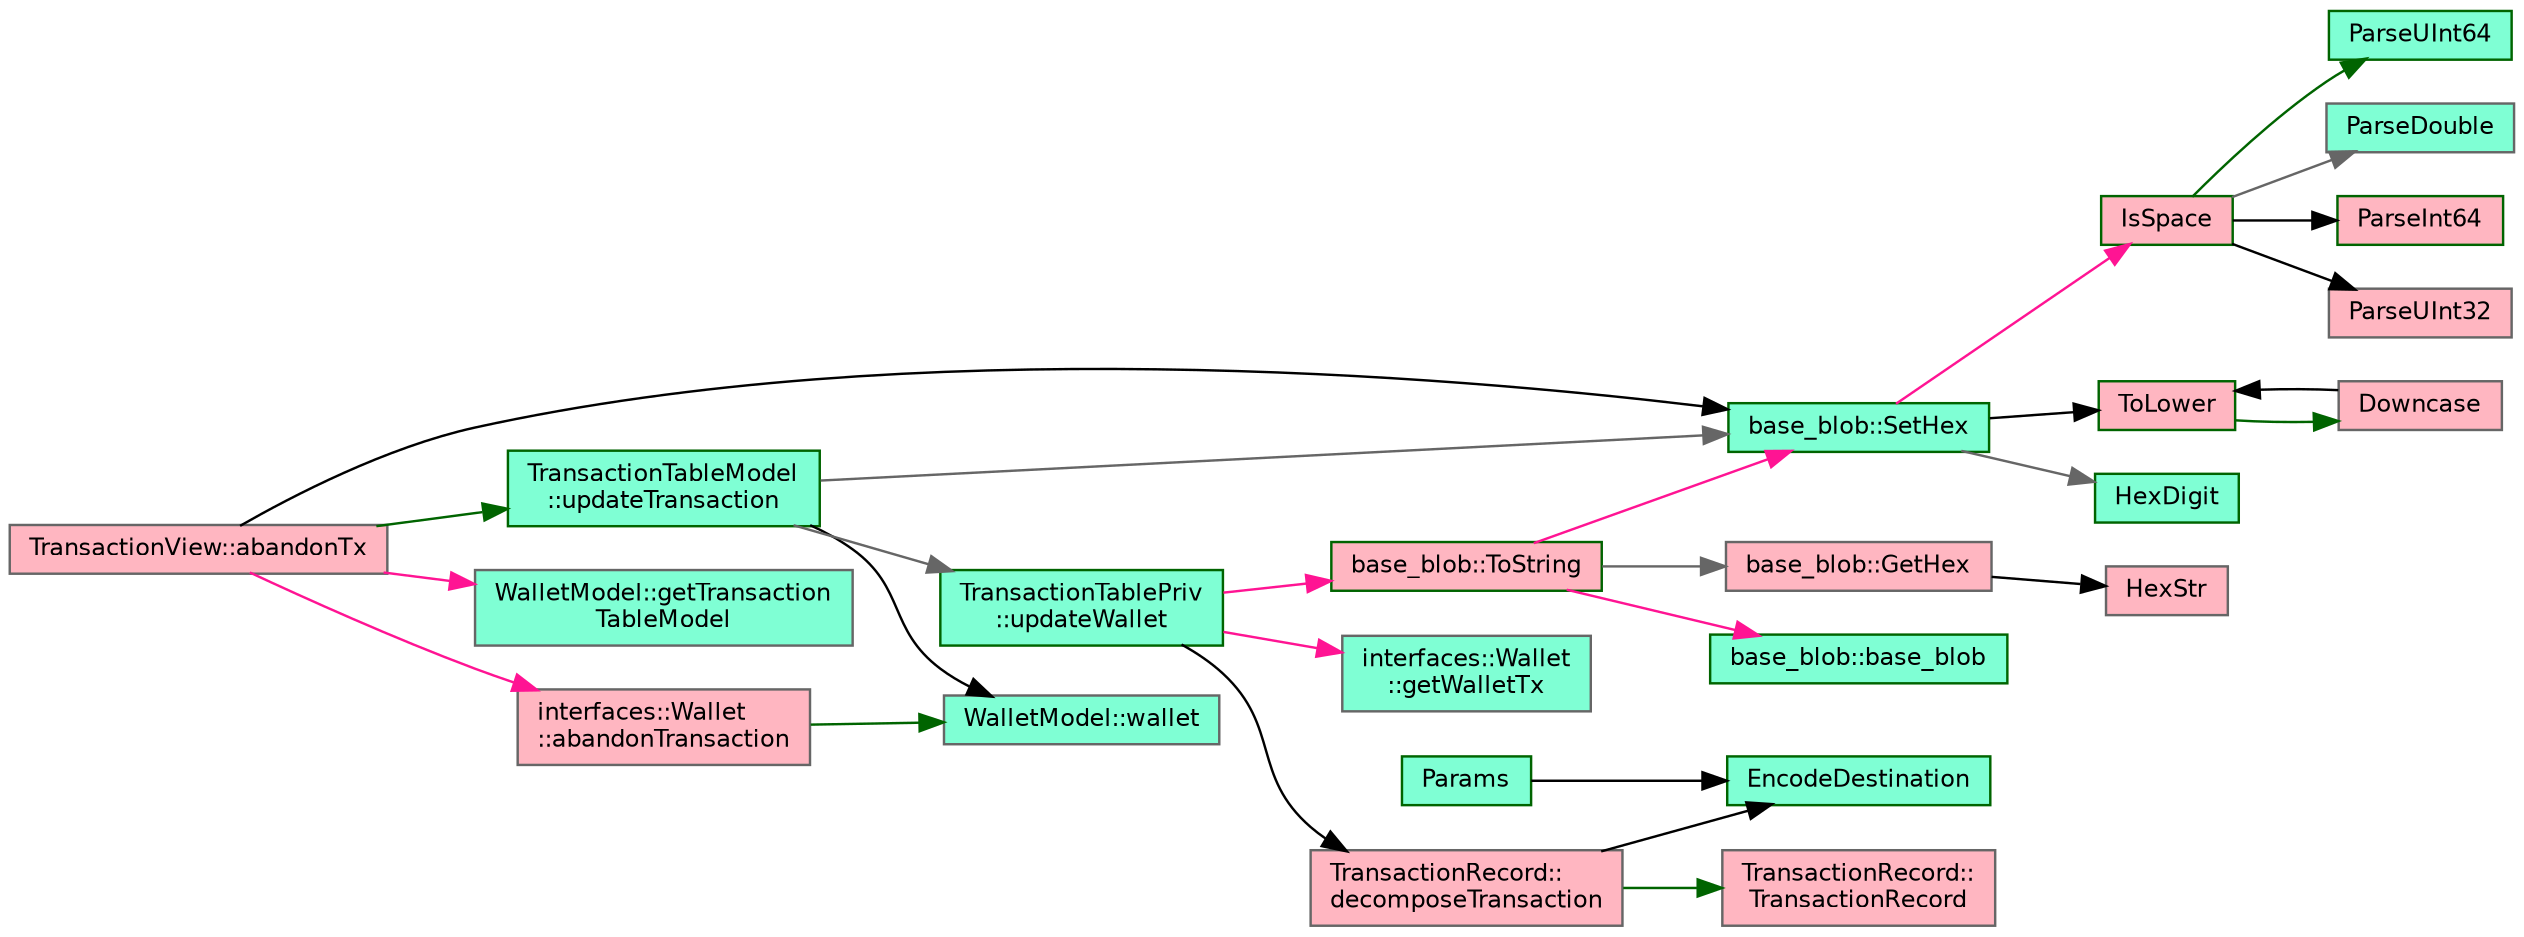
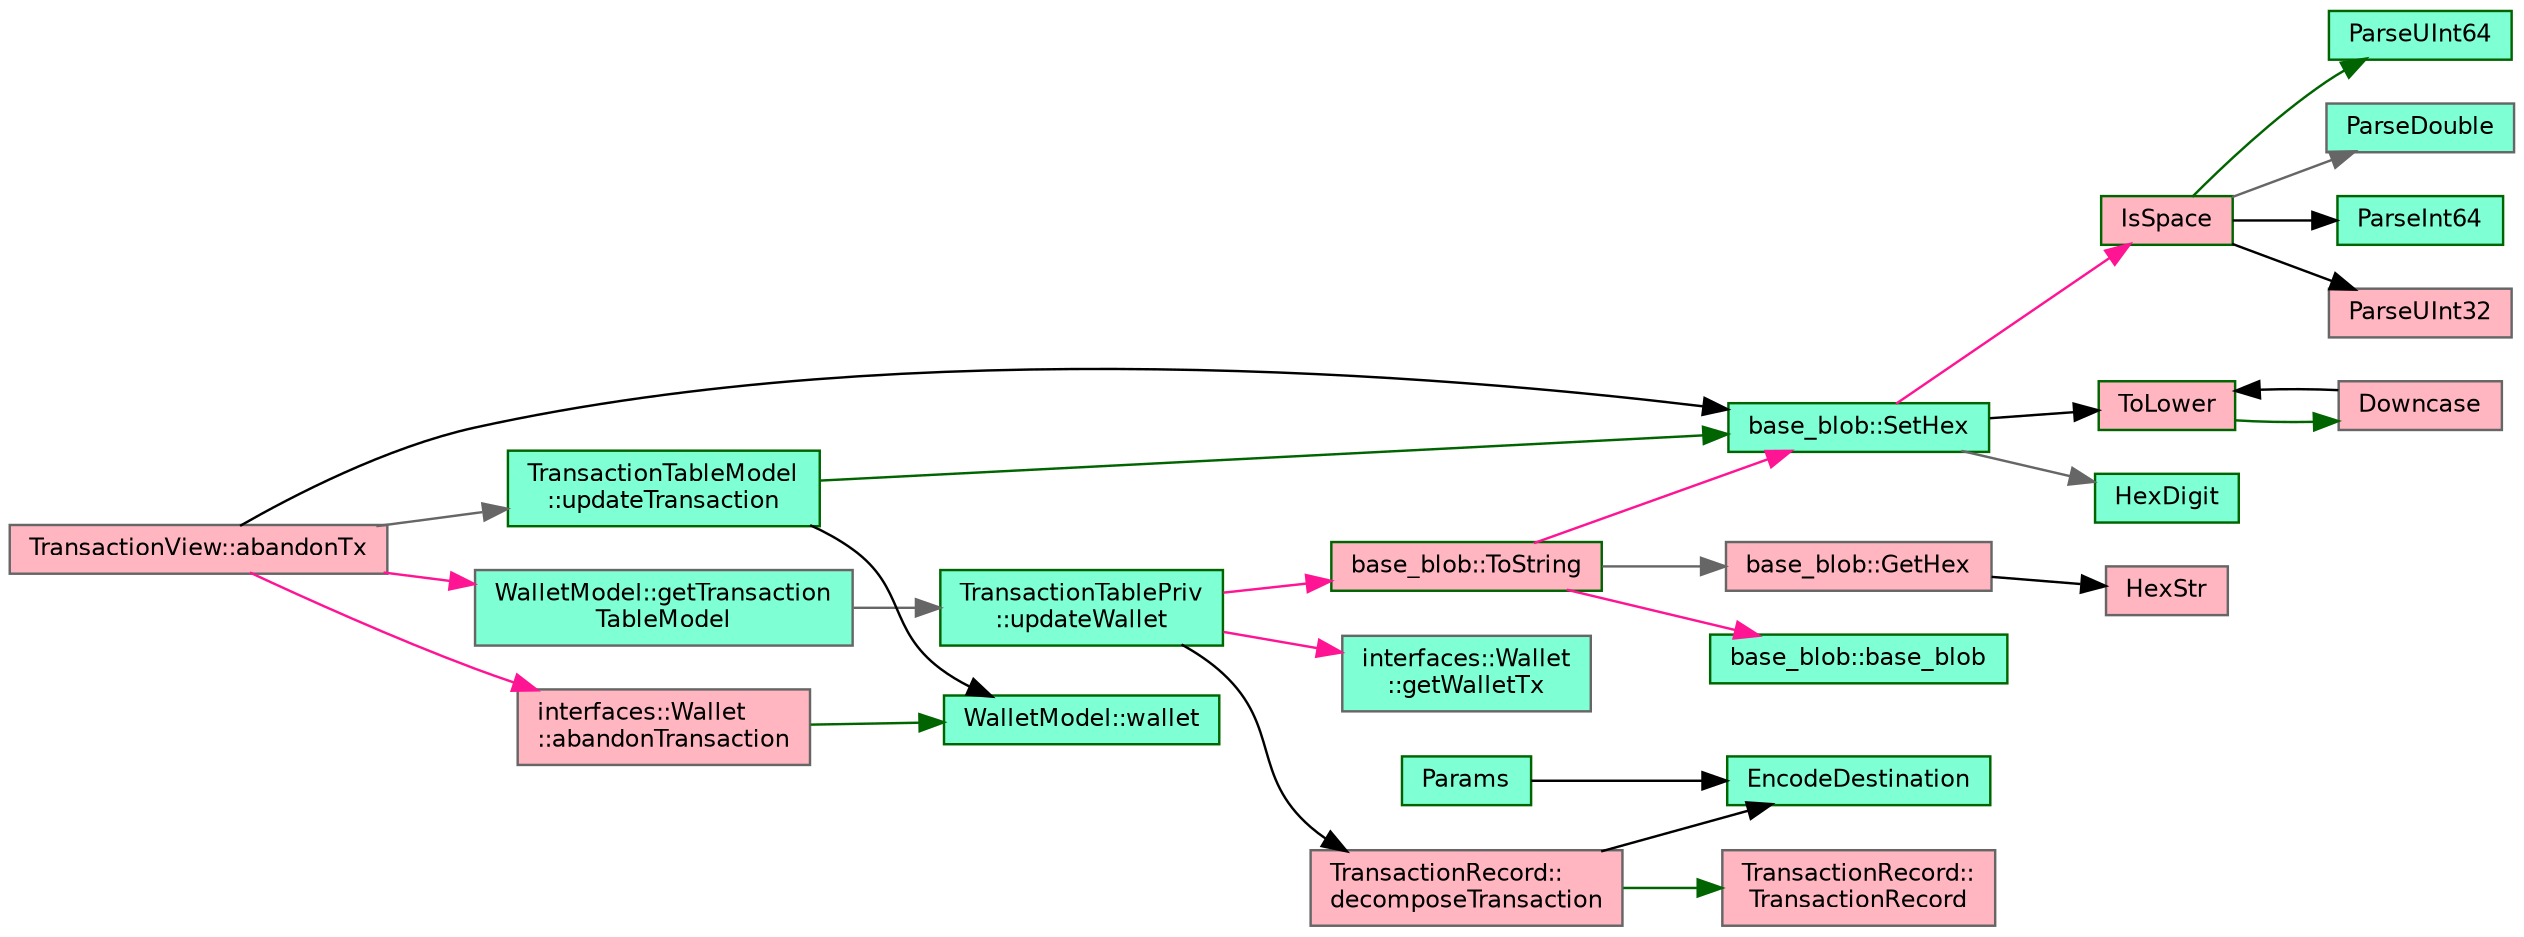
(2420, 220) -> (2420, 220)
(1262, 458) -> (1262, 458)
(429, 519) -> (429, 519)
(875, 549) -> (880, 608)
(1082, 720) -> (1082, 720)
